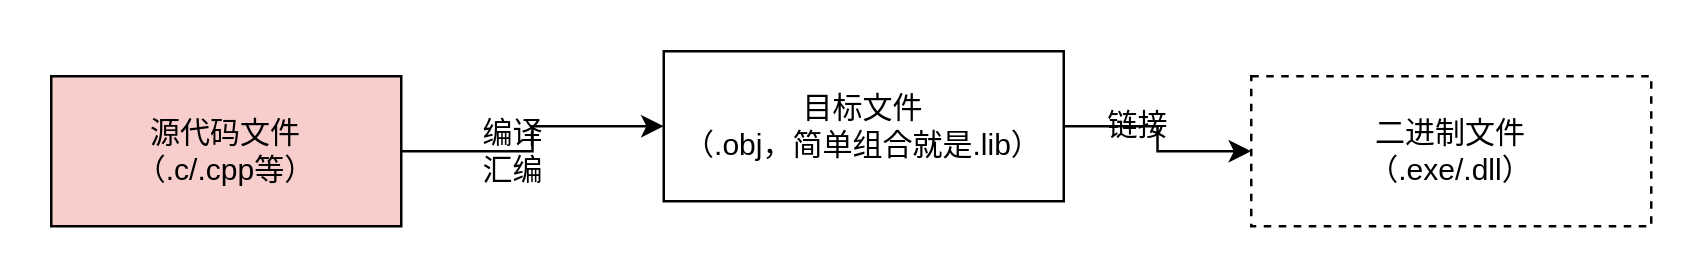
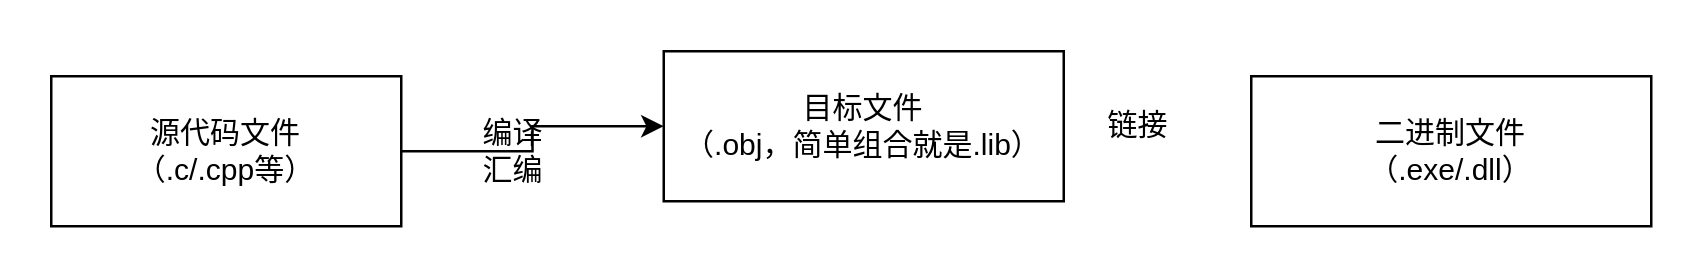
(1158, 130) -> none
(226, 151) -> (226, 151)
(1451, 151) -> (1451, 151)
